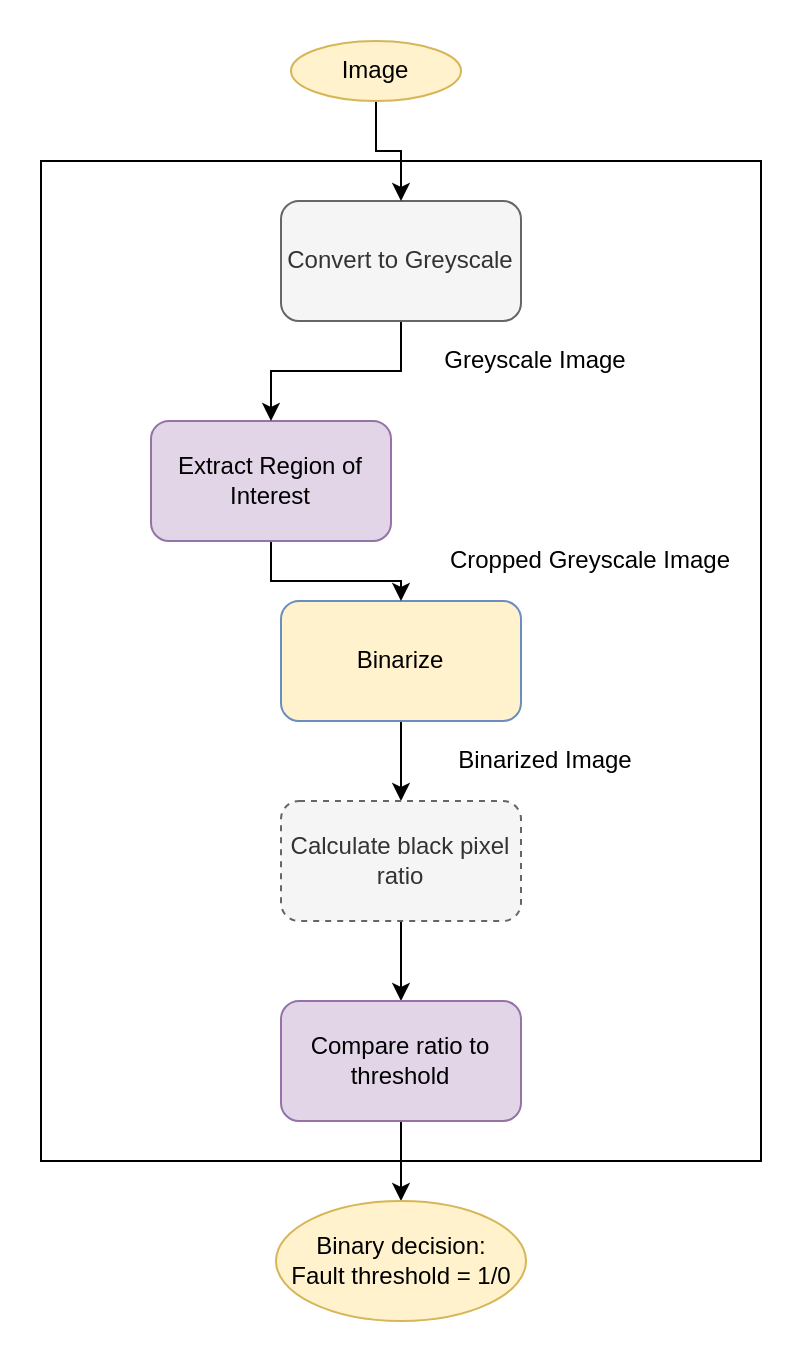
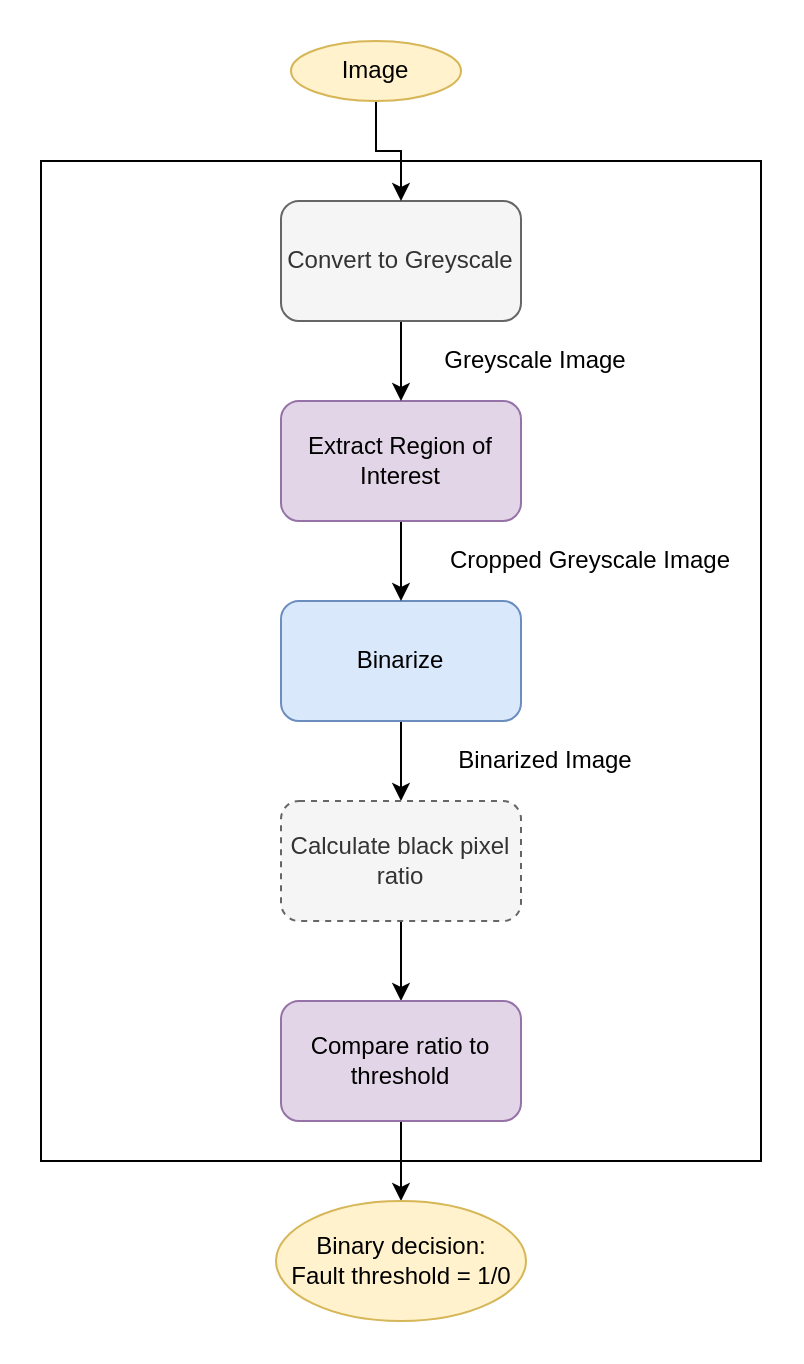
(271, 481) -> (401, 461)
(401, 661) -> (401, 661)
